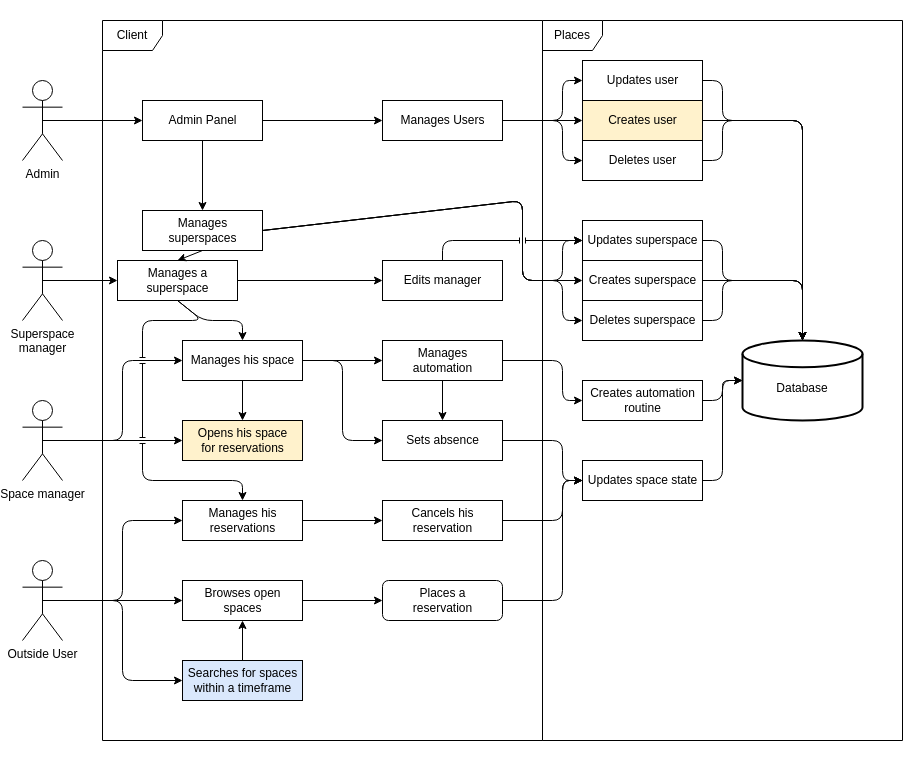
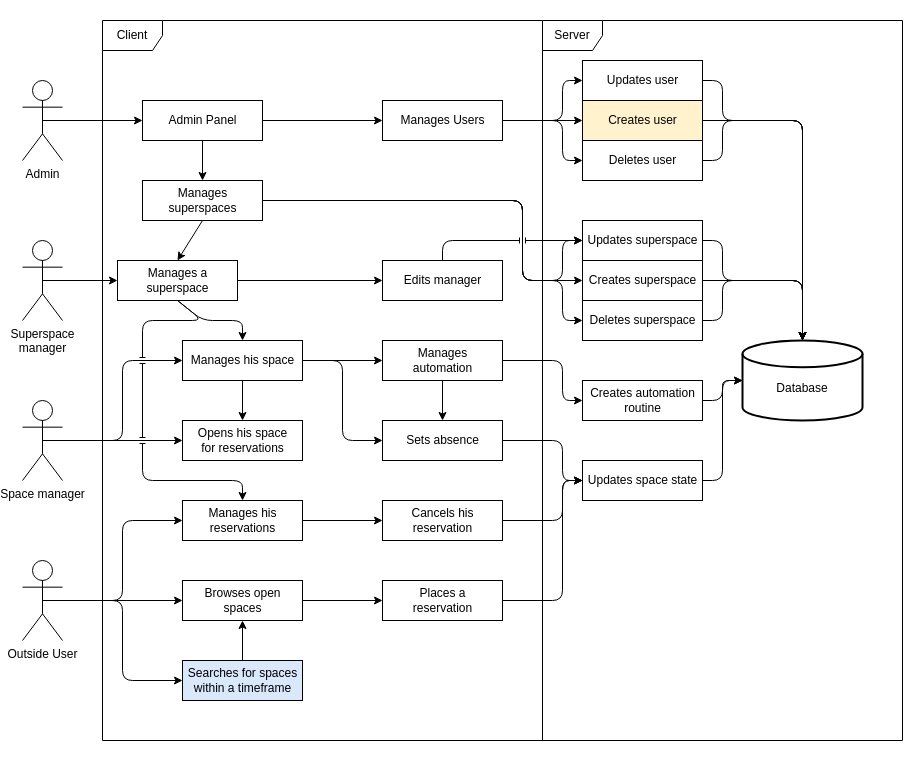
(573, 36) -> (573, 36)
(203, 231) -> (203, 201)
(243, 441) -> (243, 441)
(443, 601) -> (443, 601)
